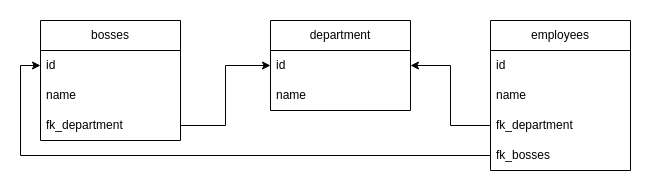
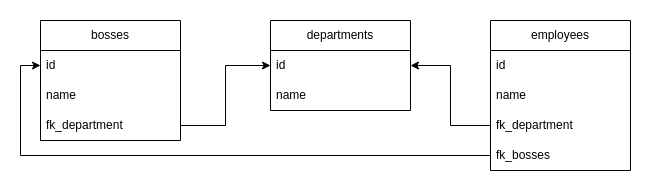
(341, 36) -> (341, 36)
